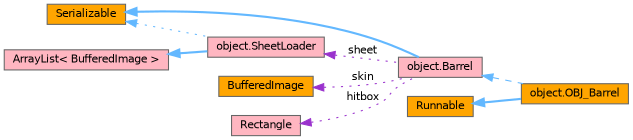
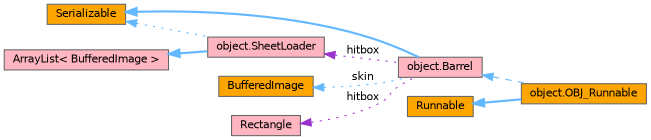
(361, 51) -> (361, 51)
(366, 85) -> (366, 85)
(575, 94) -> (584, 94)
